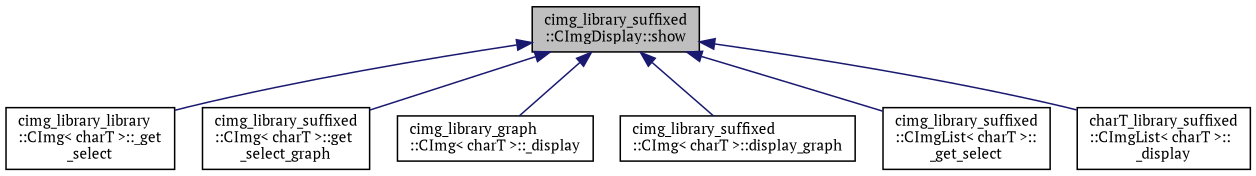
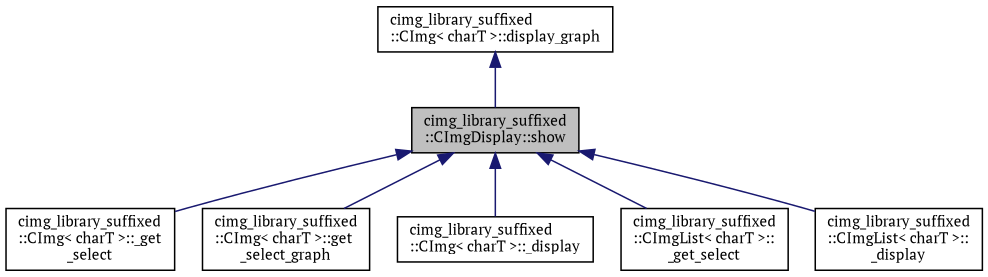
(683, 89) -> (495, 88)
(90, 139) -> (90, 239)
(495, 139) -> (495, 239)
(1164, 139) -> (899, 239)
